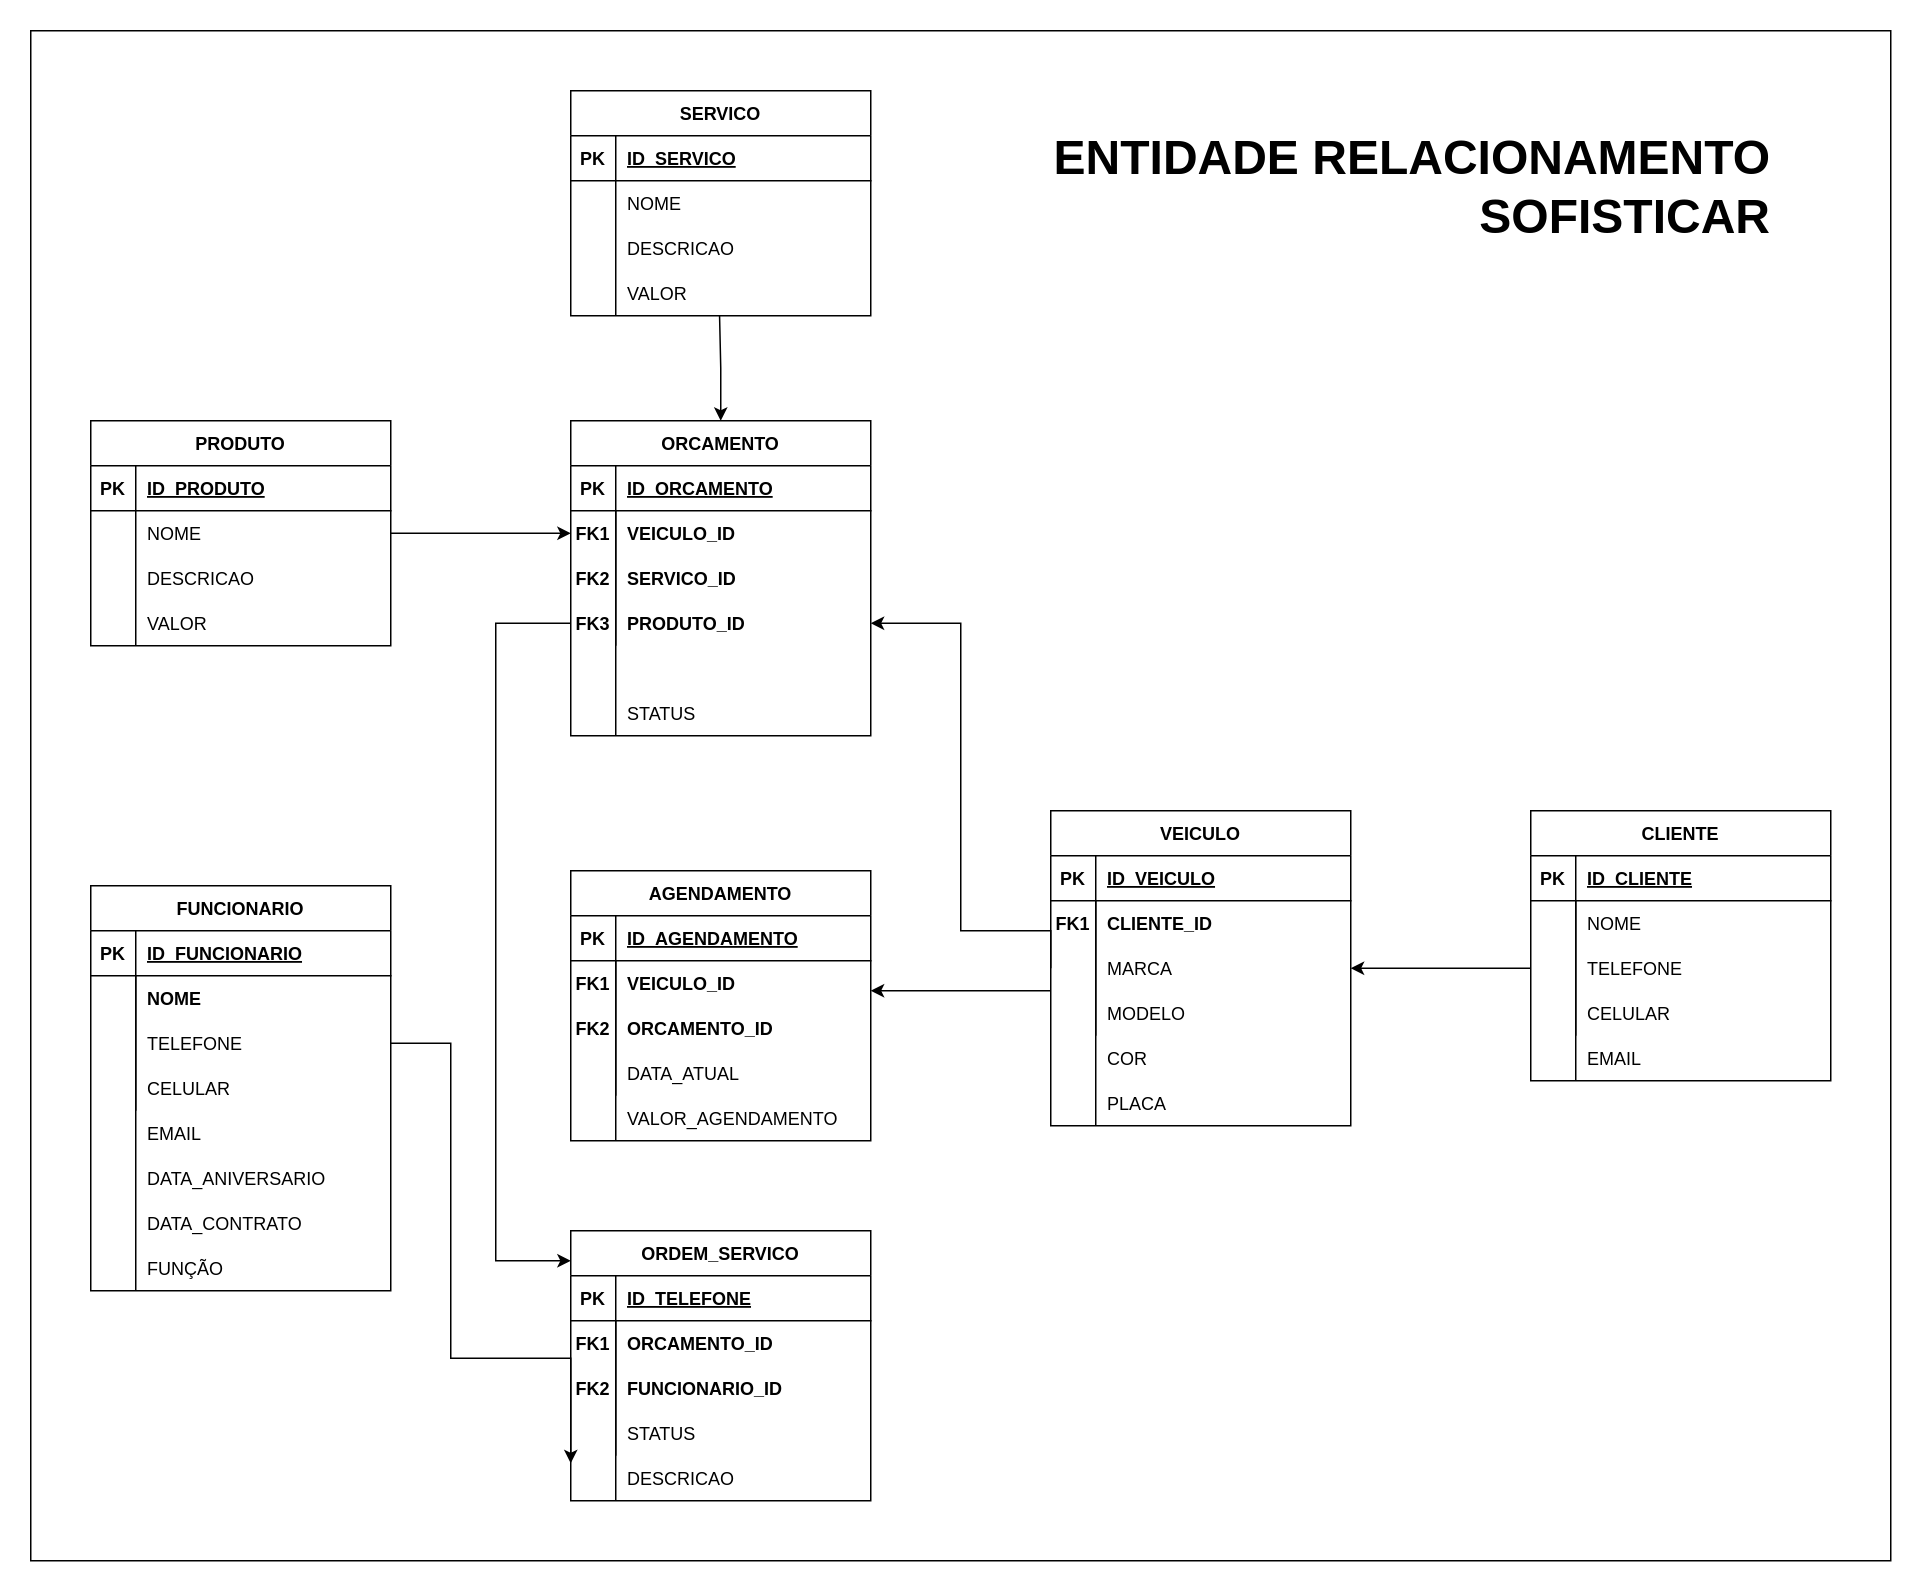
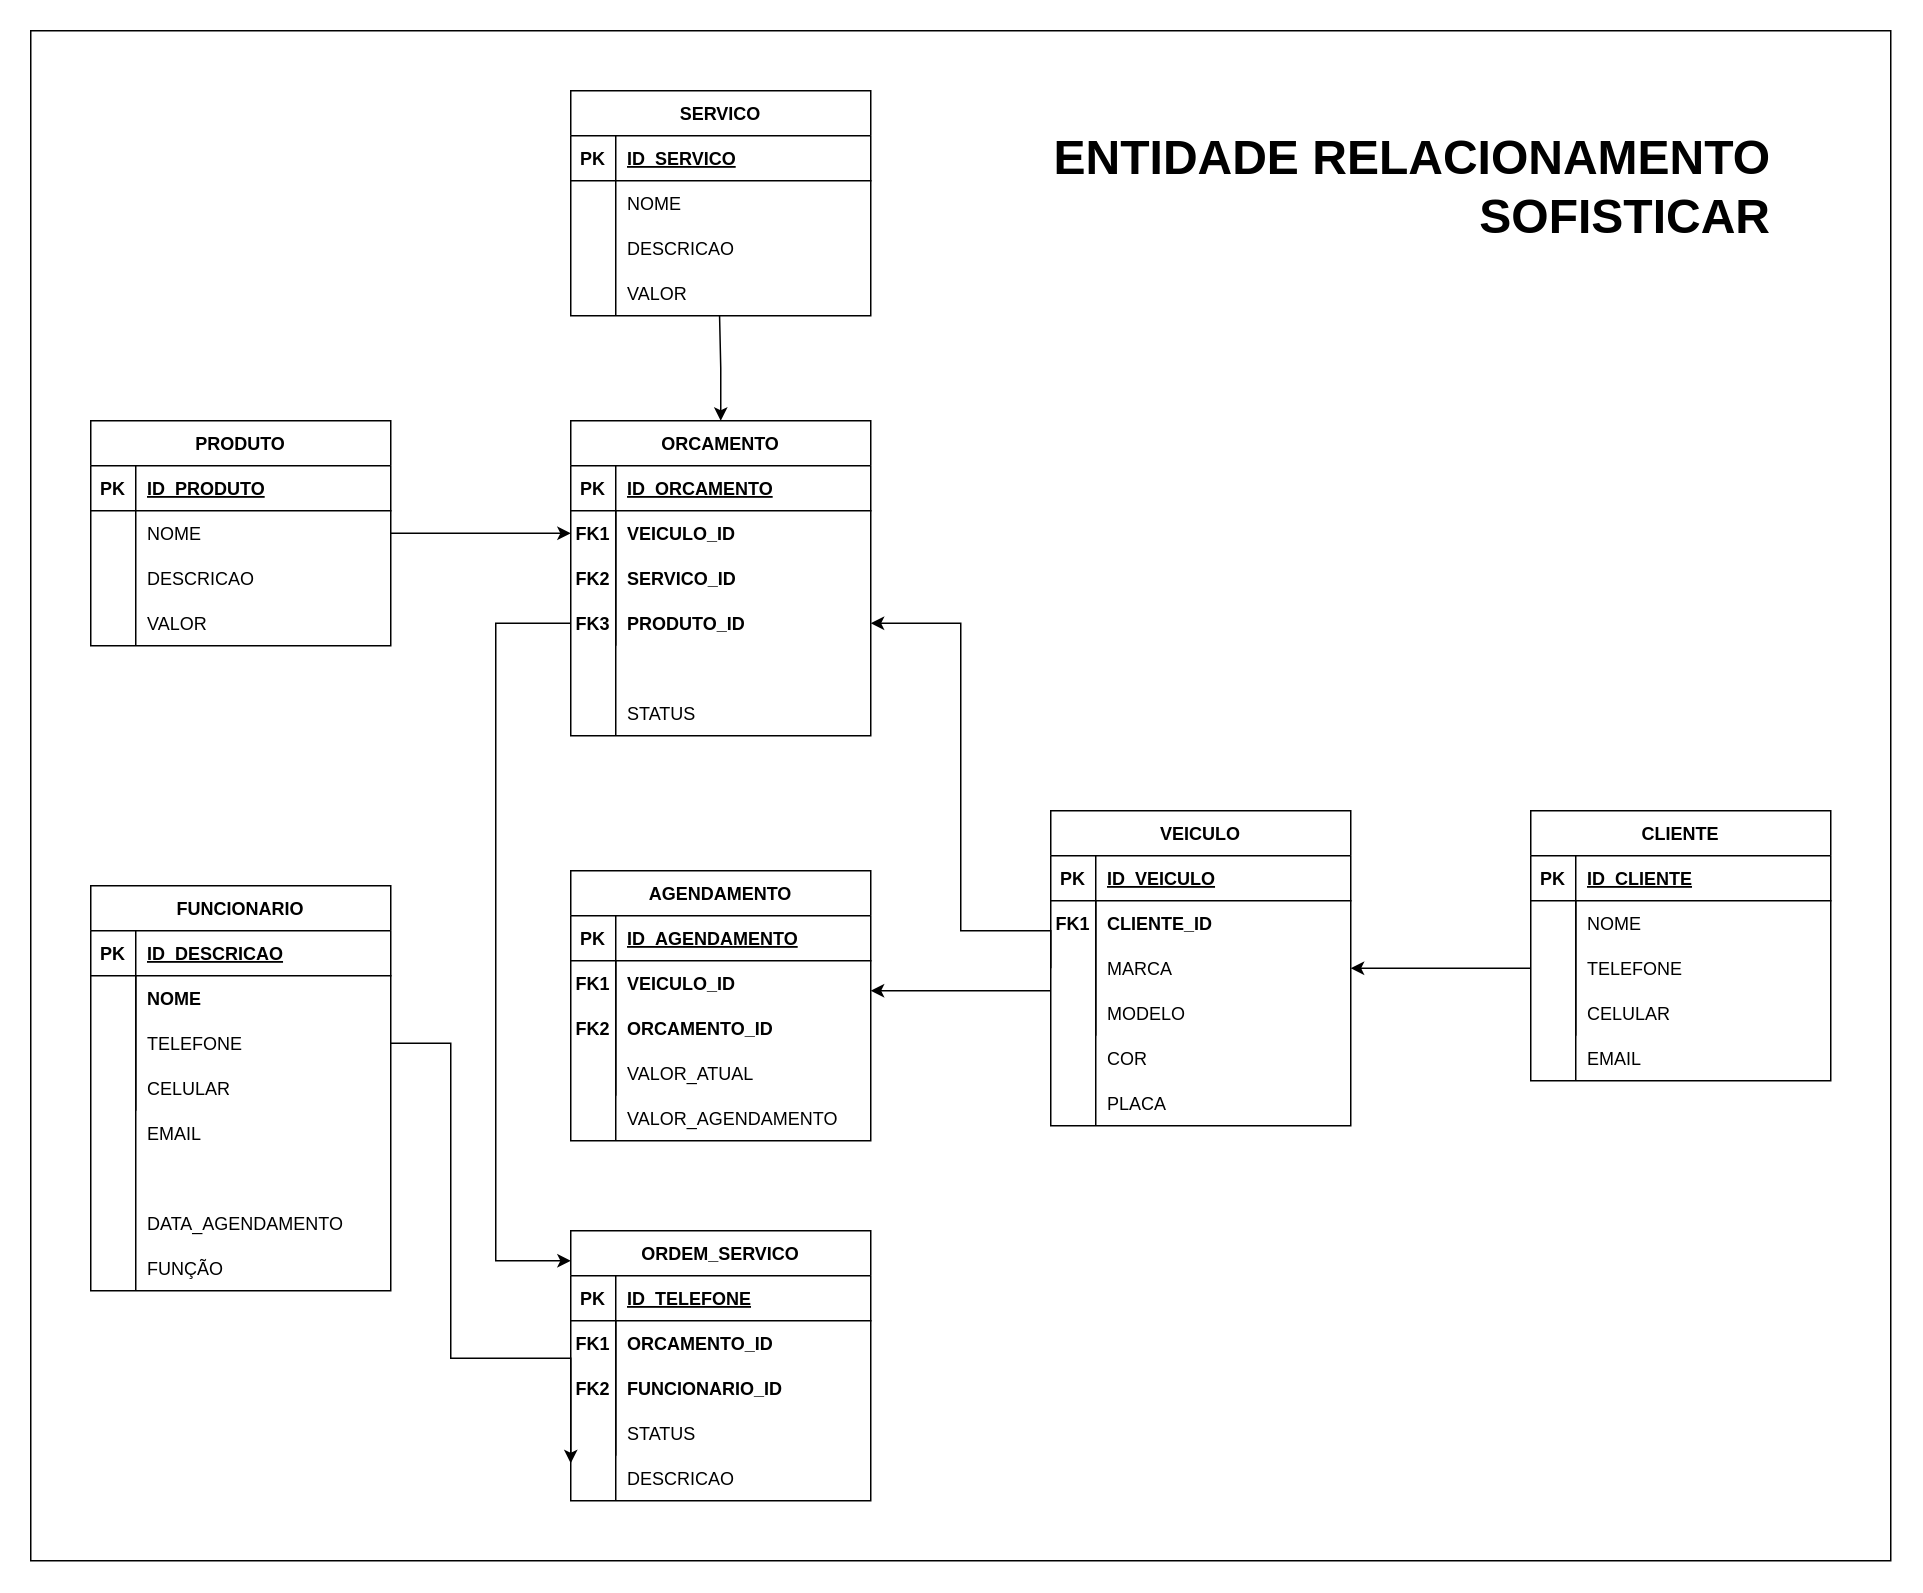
(218, 954) -> (207, 954)
(677, 1074) -> (682, 1074)
(263, 1178) -> none
(213, 1224) -> (228, 1224)
